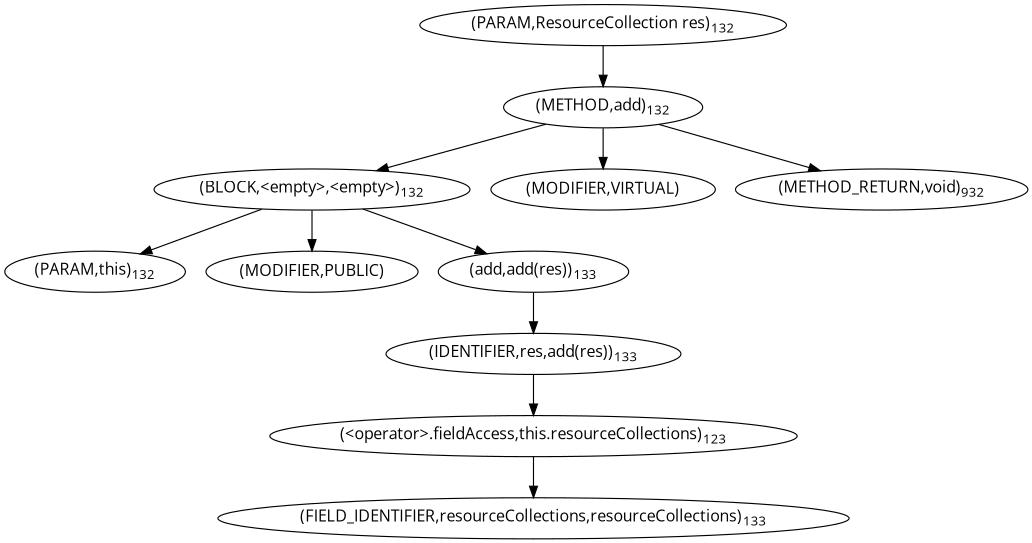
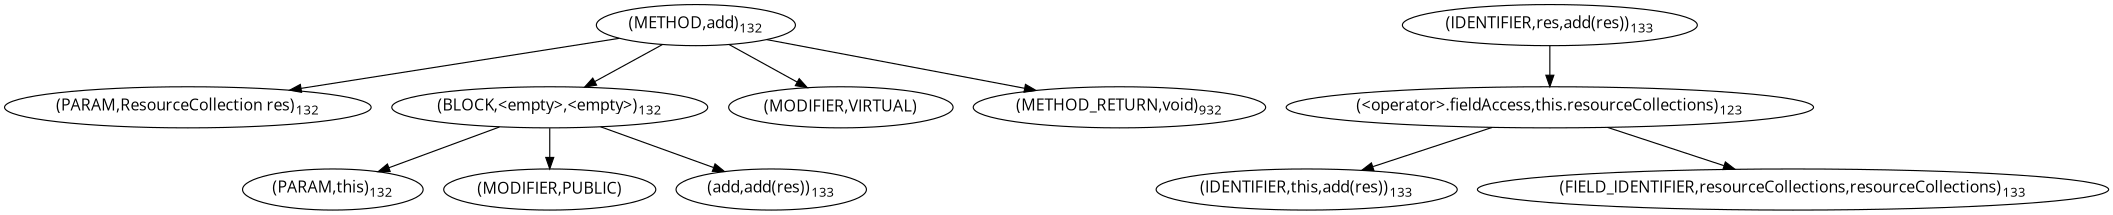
(603, 61) -> (460, 63)
none -> (1307, 190)
(533, 307) -> none
